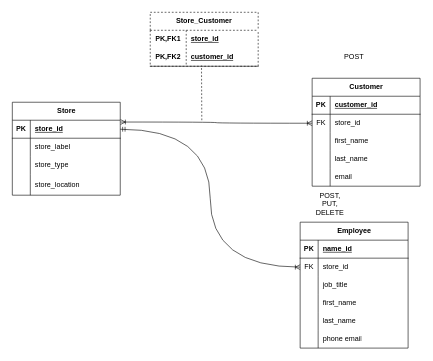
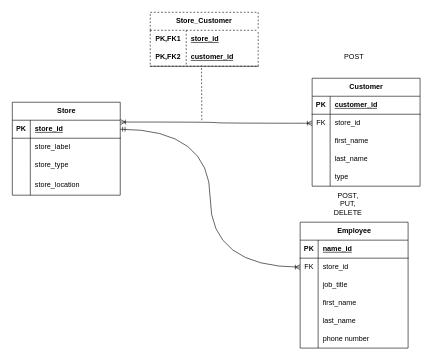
(343, 177) -> (343, 177)
(330, 204) -> (348, 204)
(342, 339) -> (346, 339)
